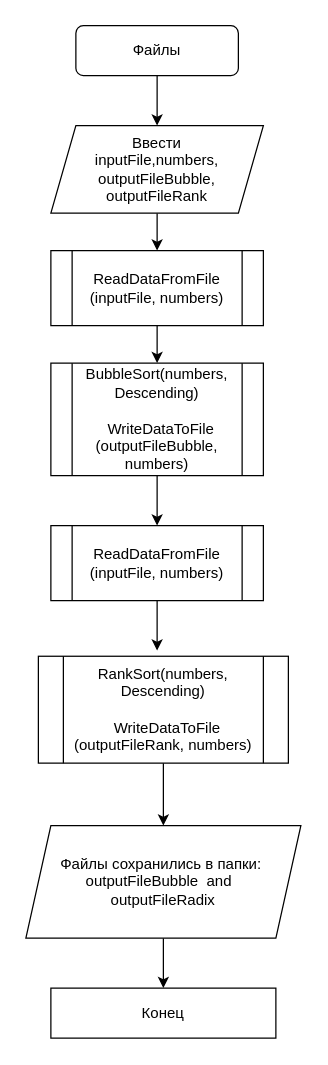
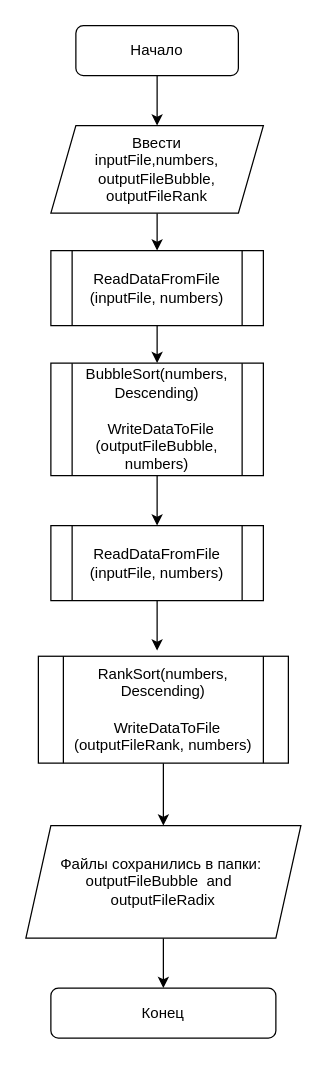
(157, 51) -> (157, 51)
(163, 1013) -> (163, 1013)
